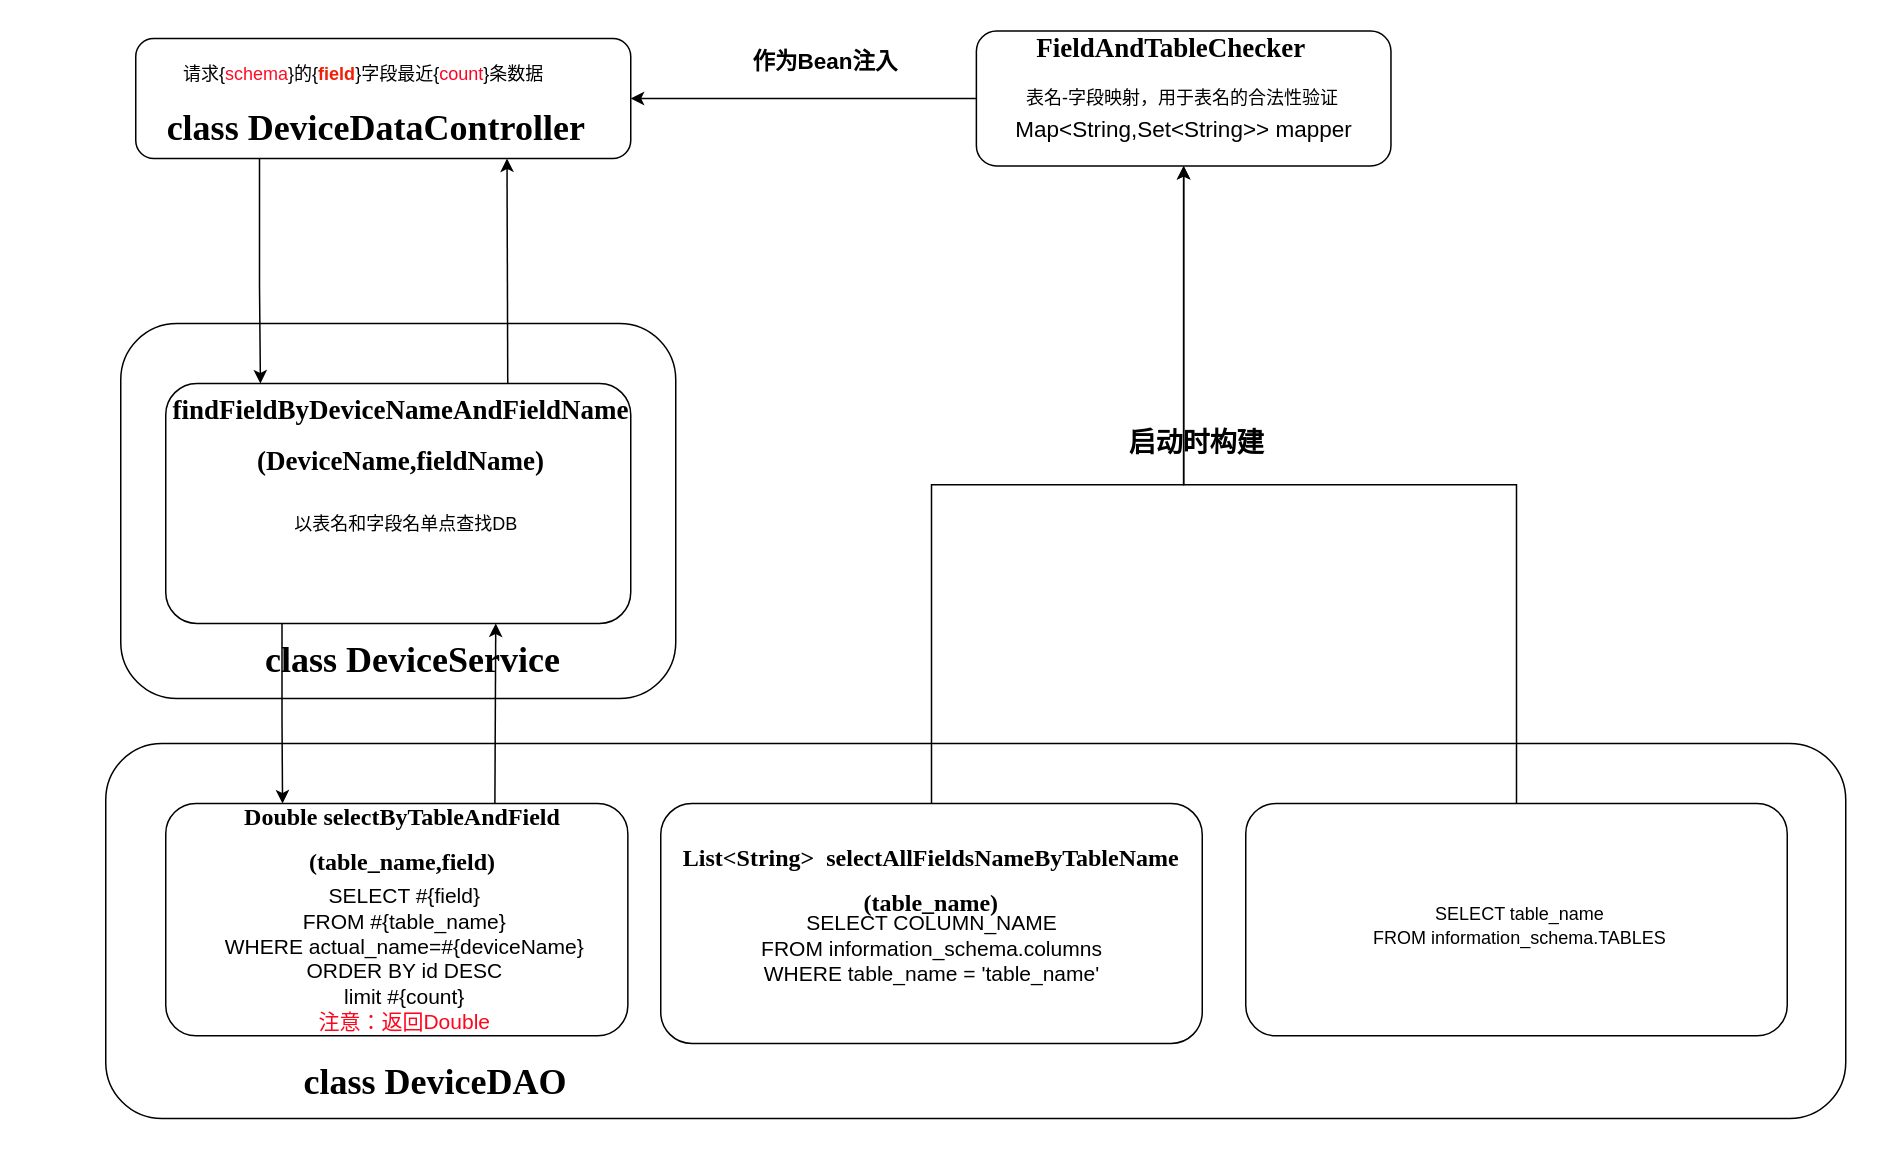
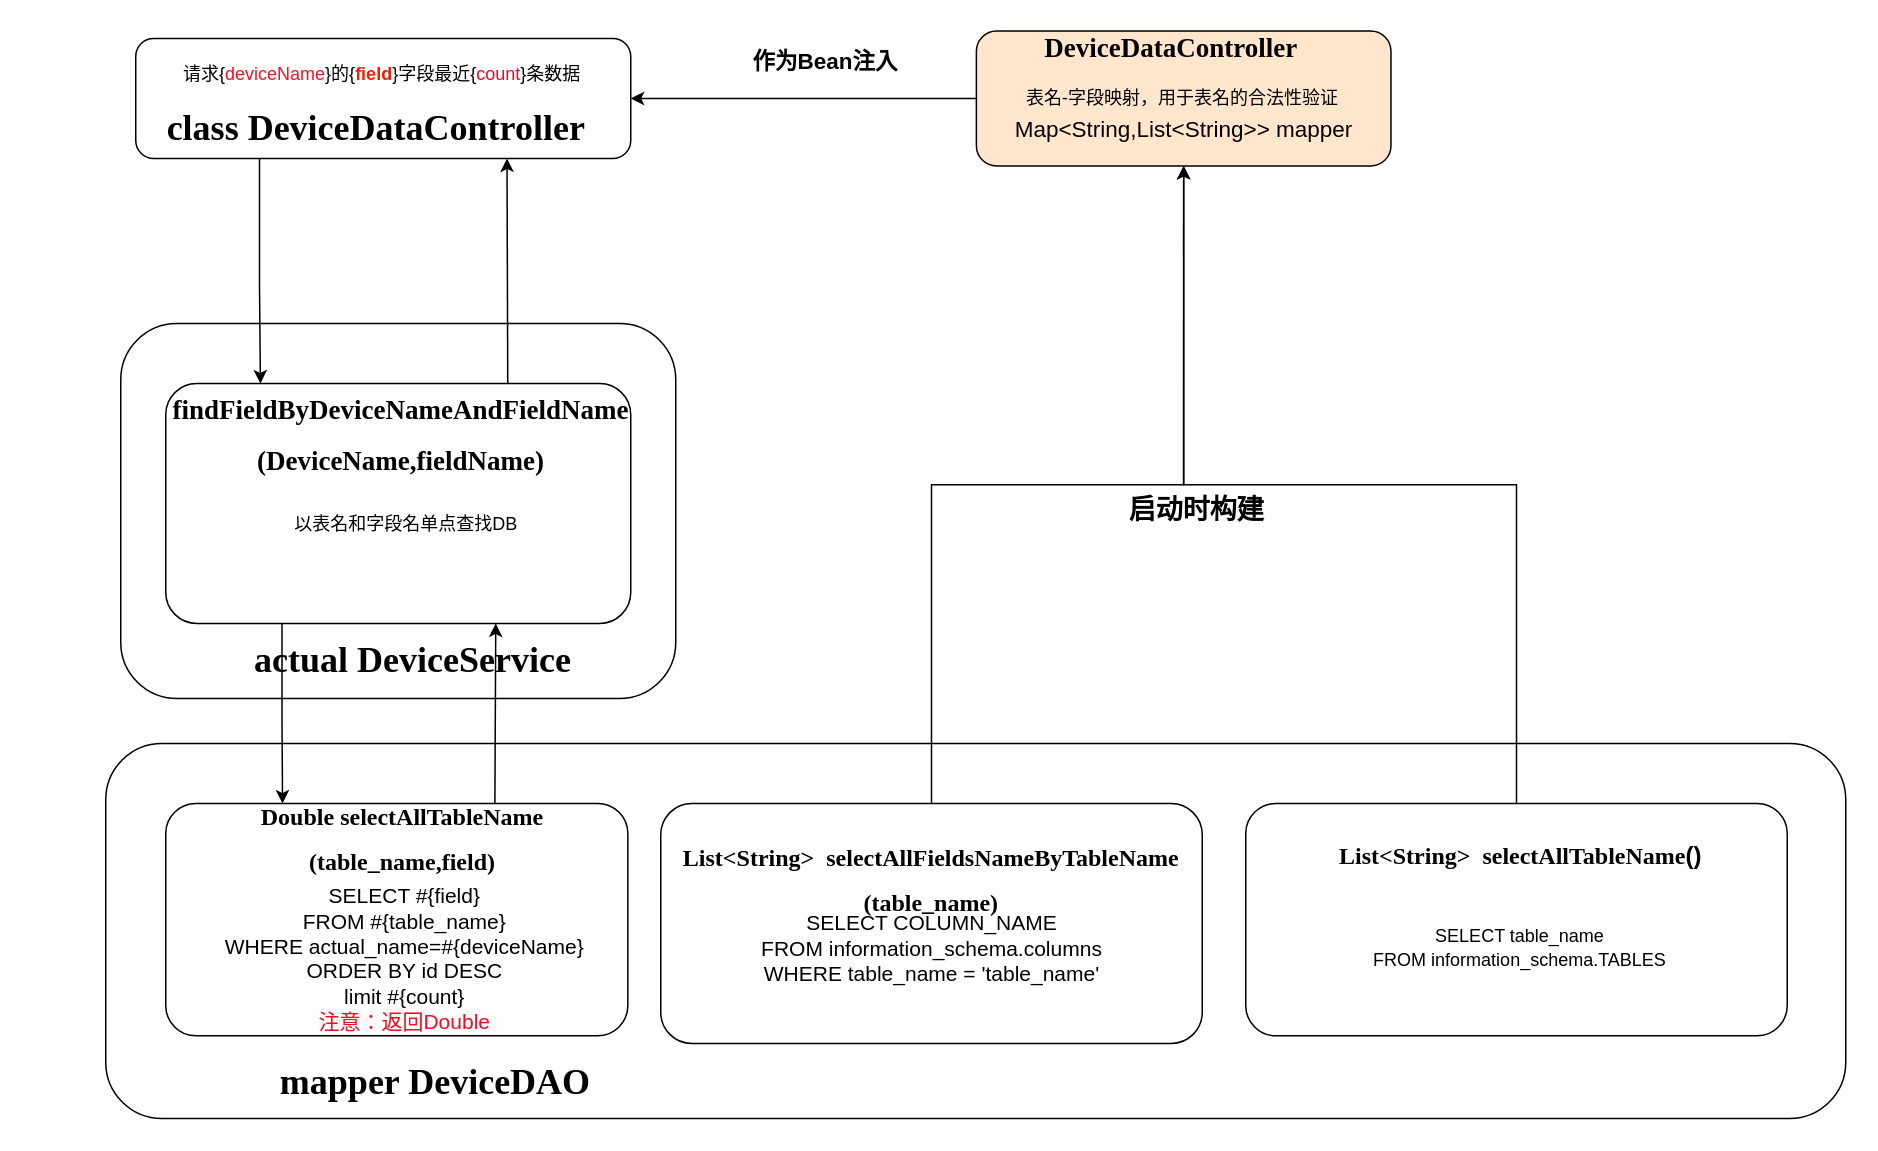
(1172, 49) -> (1172, 49)
(380, 75) -> (385, 85)
(1184, 98) -> (1184, 98)
(1184, 128) -> (1184, 128)
(1196, 443) -> (1196, 511)
(413, 661) -> (413, 661)
(403, 839) -> (403, 839)
none -> (1521, 855)
(1521, 938) -> (1521, 961)
(436, 1082) -> (436, 1082)
